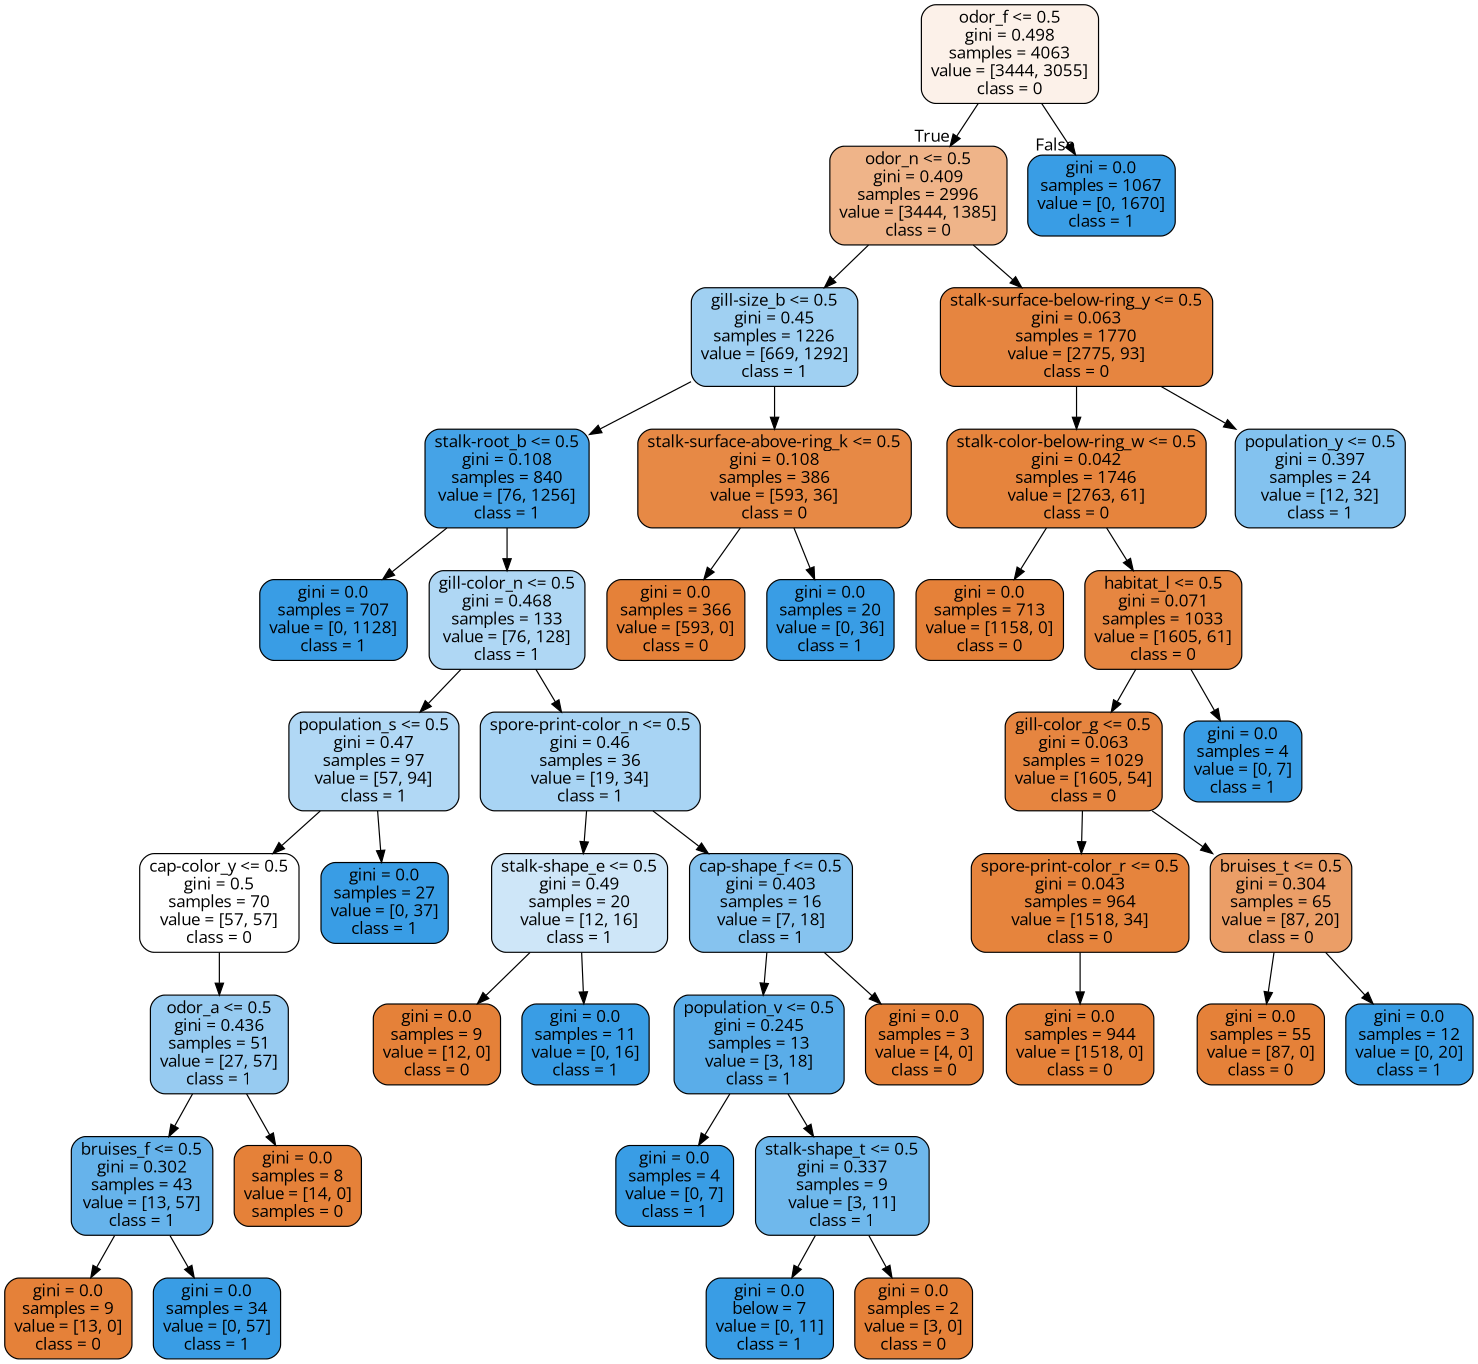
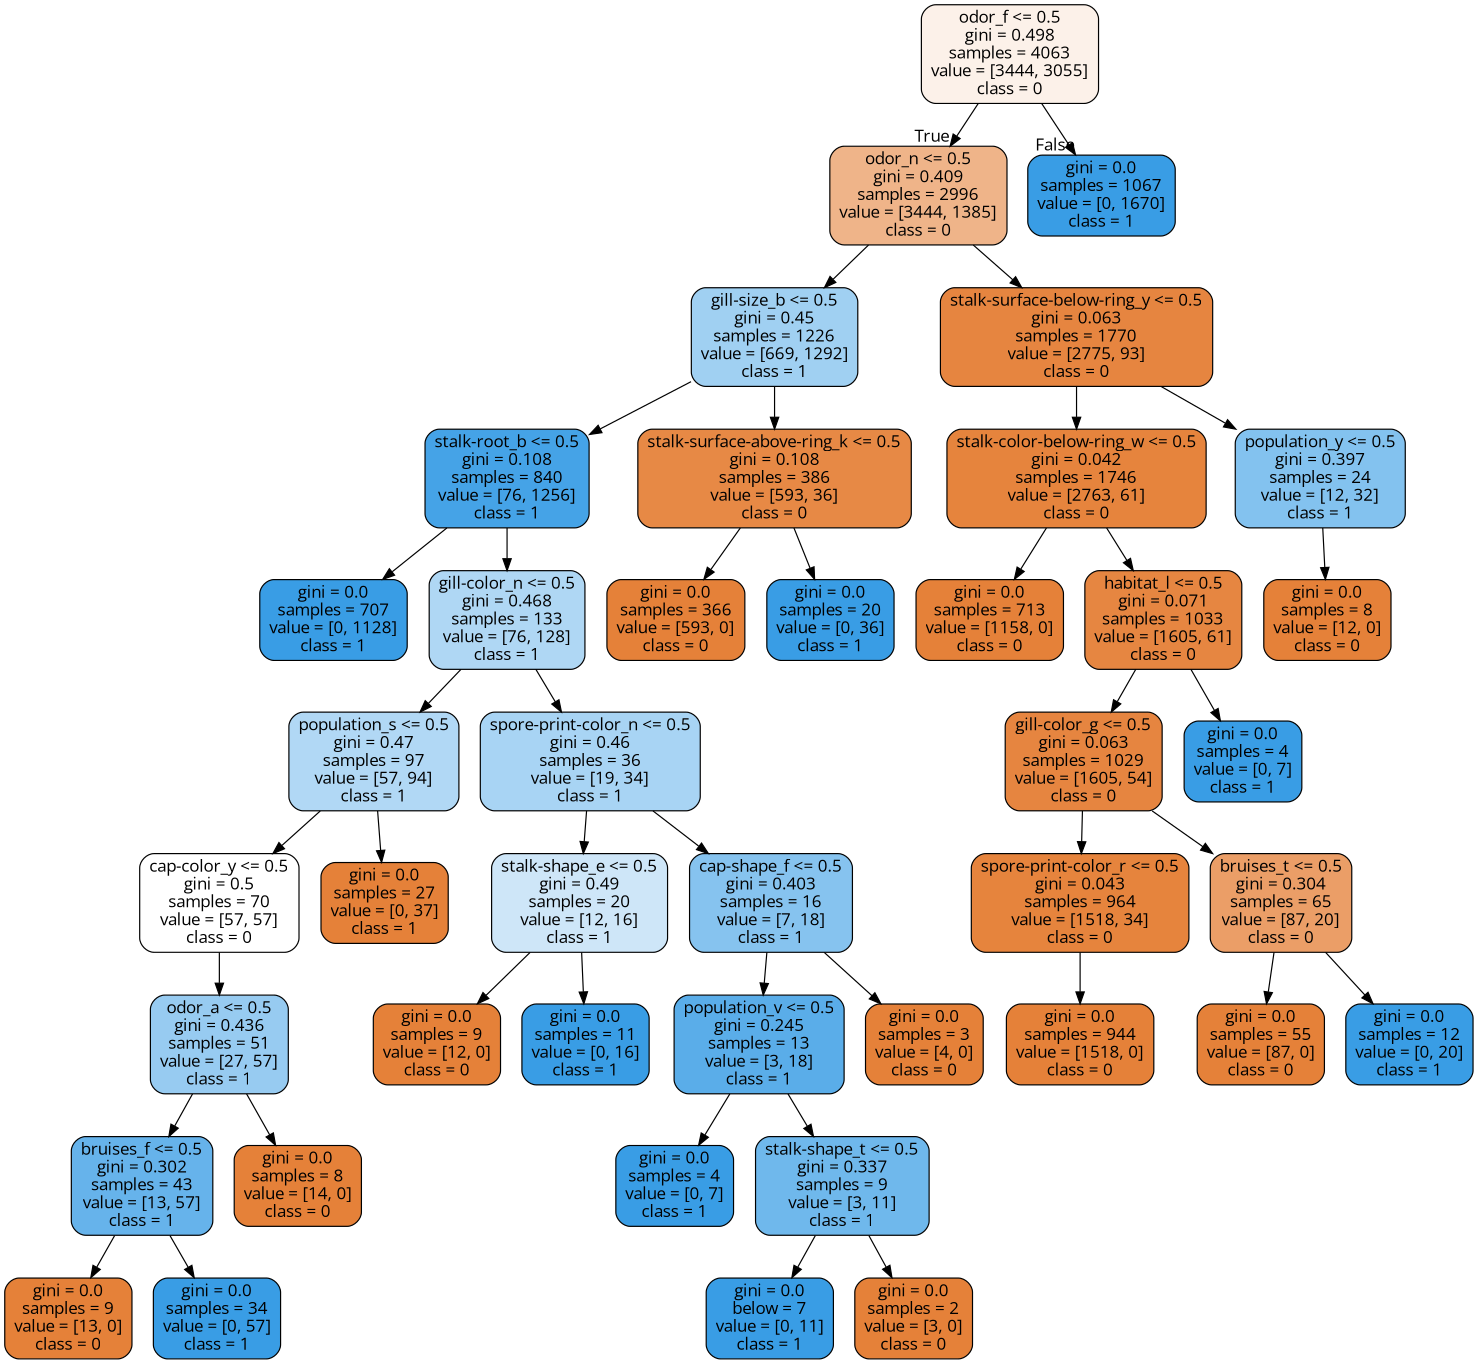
none -> (1327, 620)
(385, 903) -> (385, 903)
(298, 1186) -> (298, 1186)
